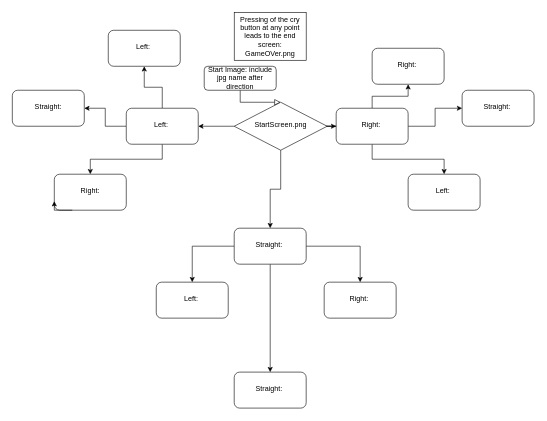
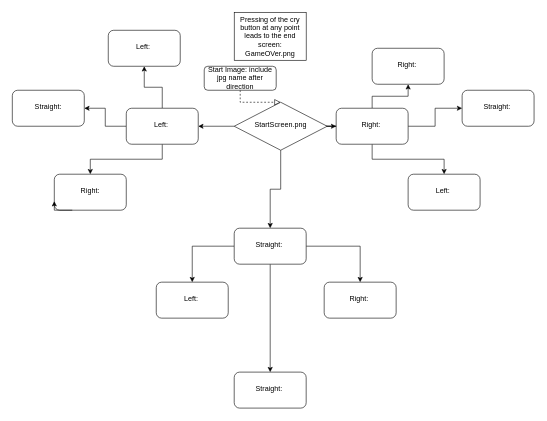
(251, 102) -> (251, 102)
